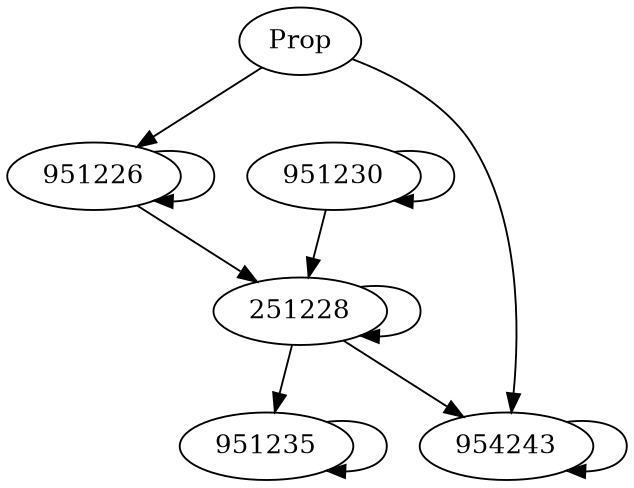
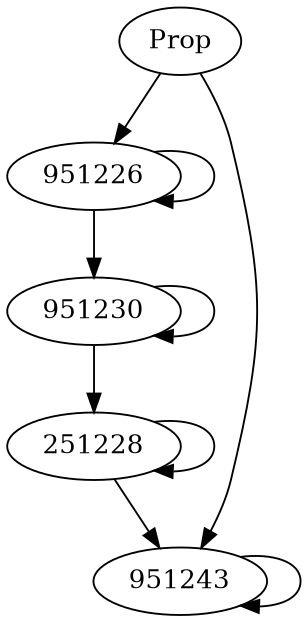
(189, 239) -> (94, 235)
(267, 446) -> none
(507, 446) -> (180, 581)
